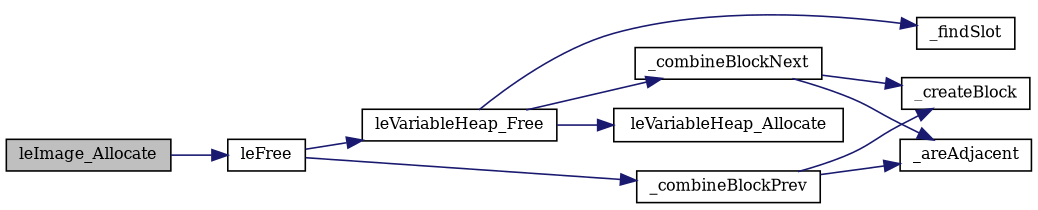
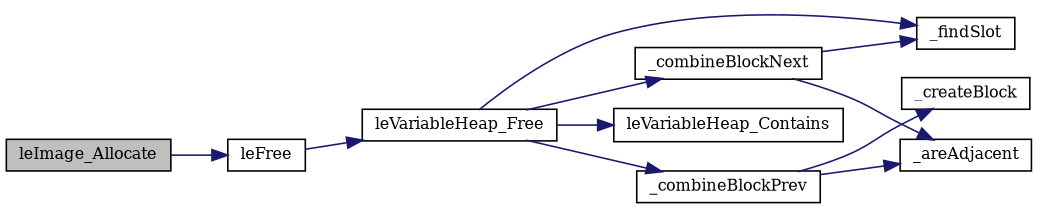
(854, 79) -> (861, 47)
(728, 125) -> (728, 125)
(463, 169) -> (586, 154)
